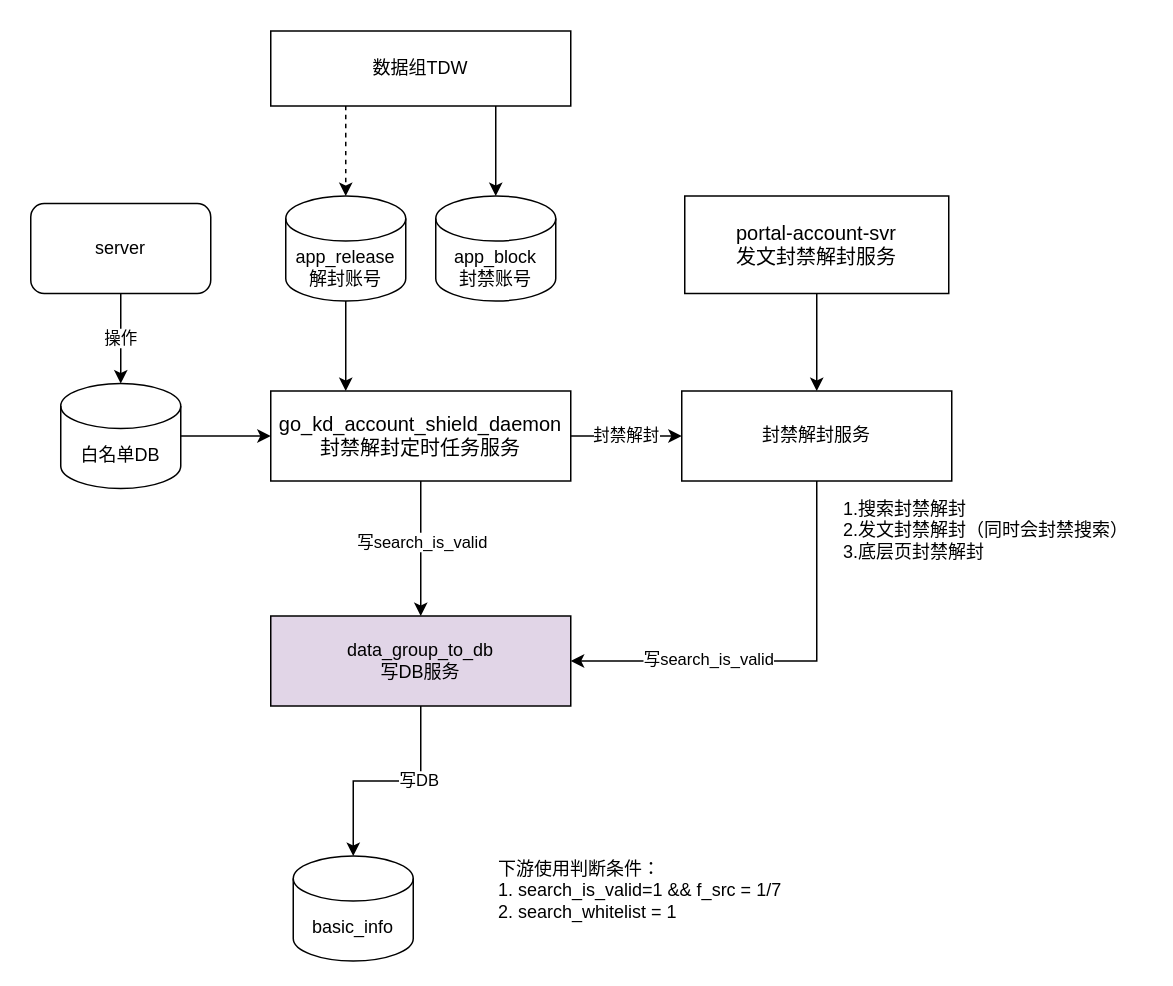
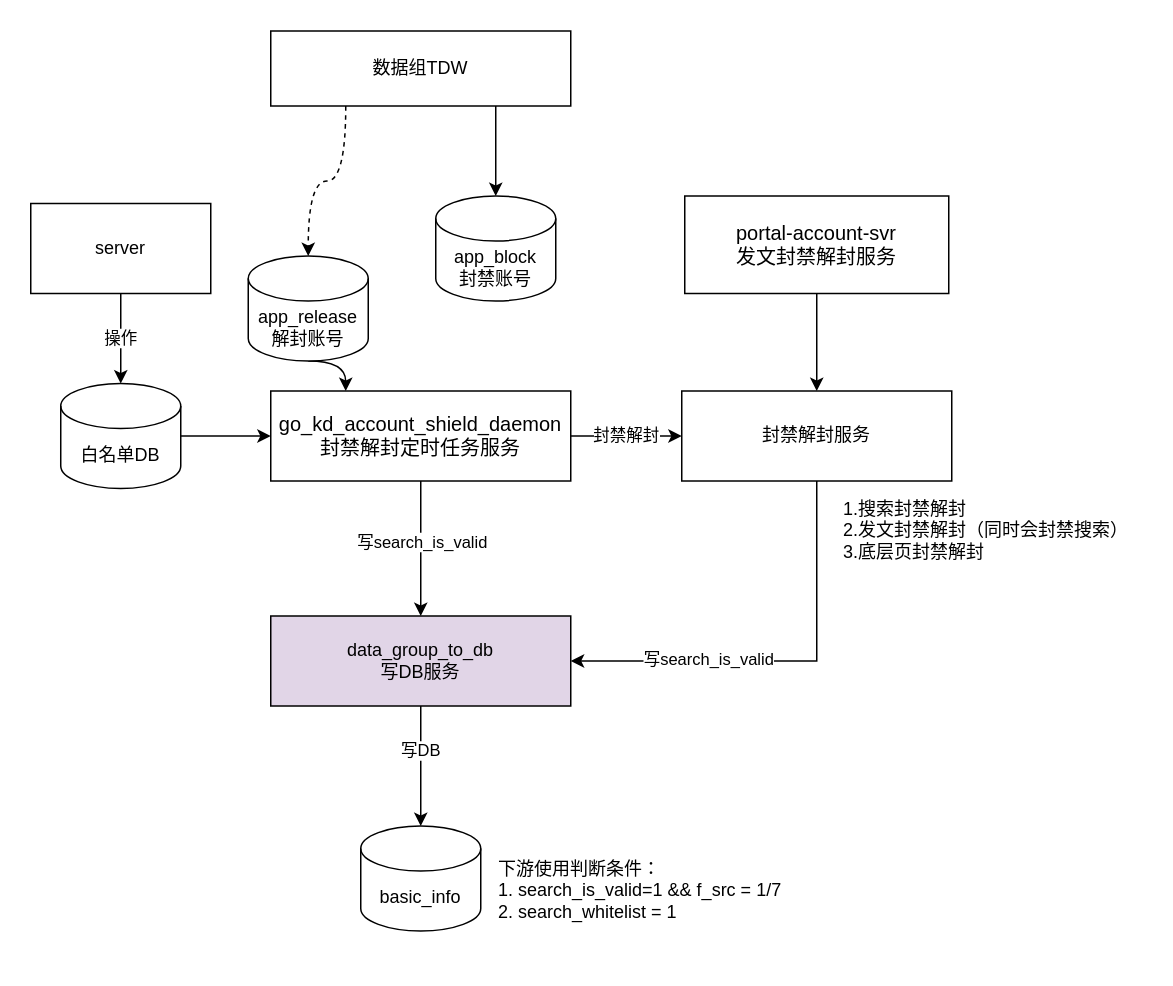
(121, 248) -> (121, 248)
(346, 248) -> (308, 308)
(353, 908) -> (421, 878)
